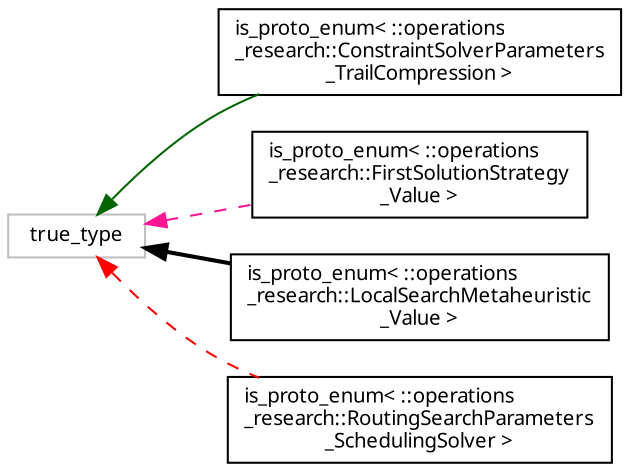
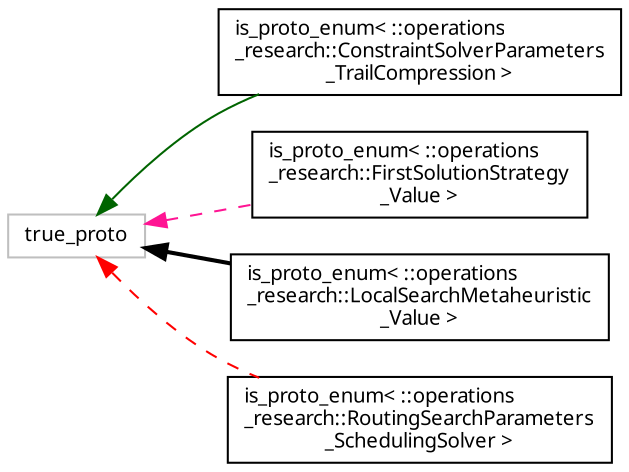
(77, 236) -> (77, 236)
